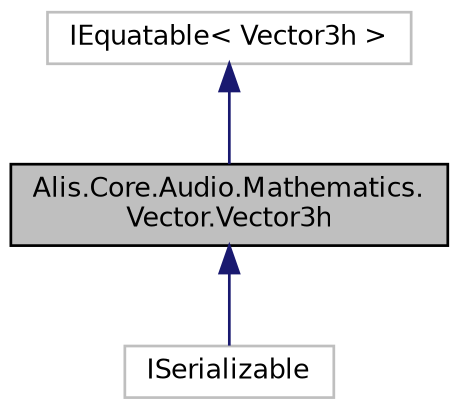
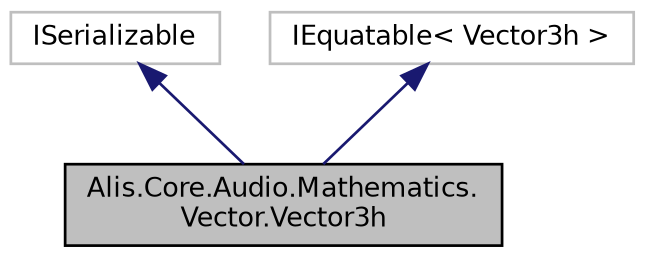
(229, 309) -> (202, 124)
